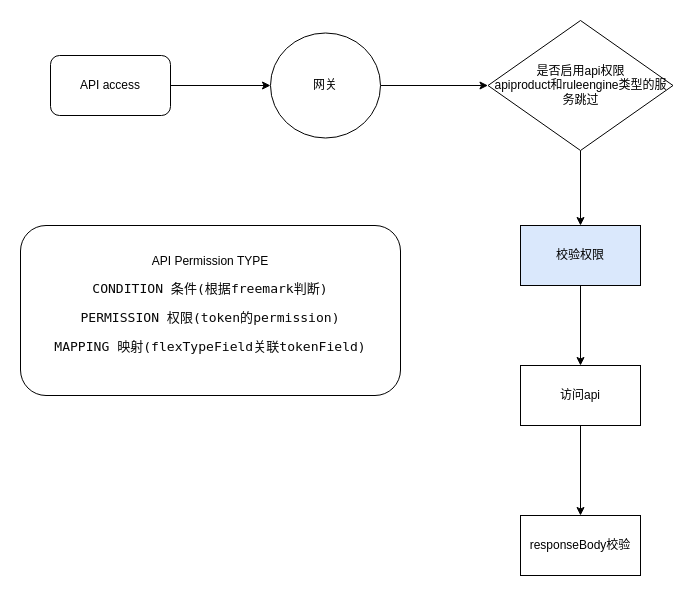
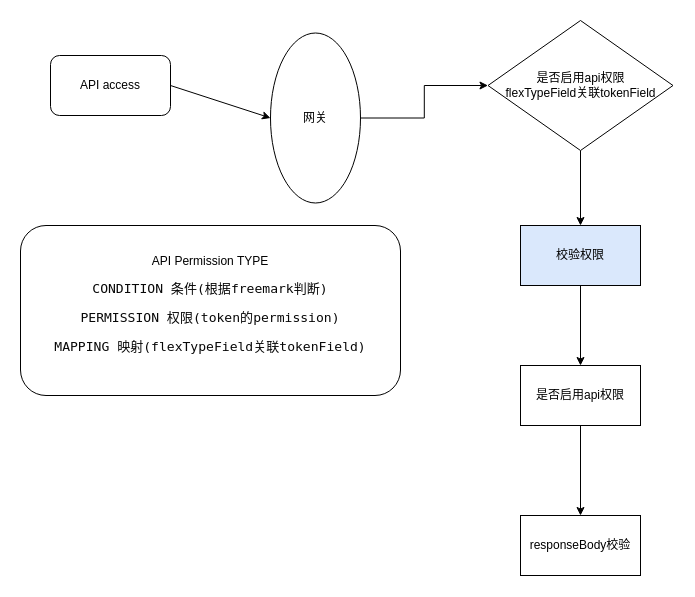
(326, 86) -> (316, 118)
(581, 86) -> (581, 86)
(581, 396) -> (581, 396)
